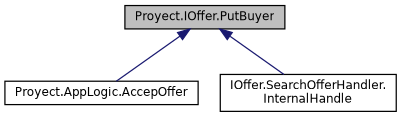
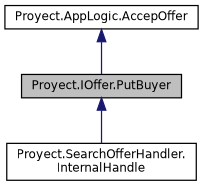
(148, 59) -> (102, 58)
(308, 93) -> (102, 162)
